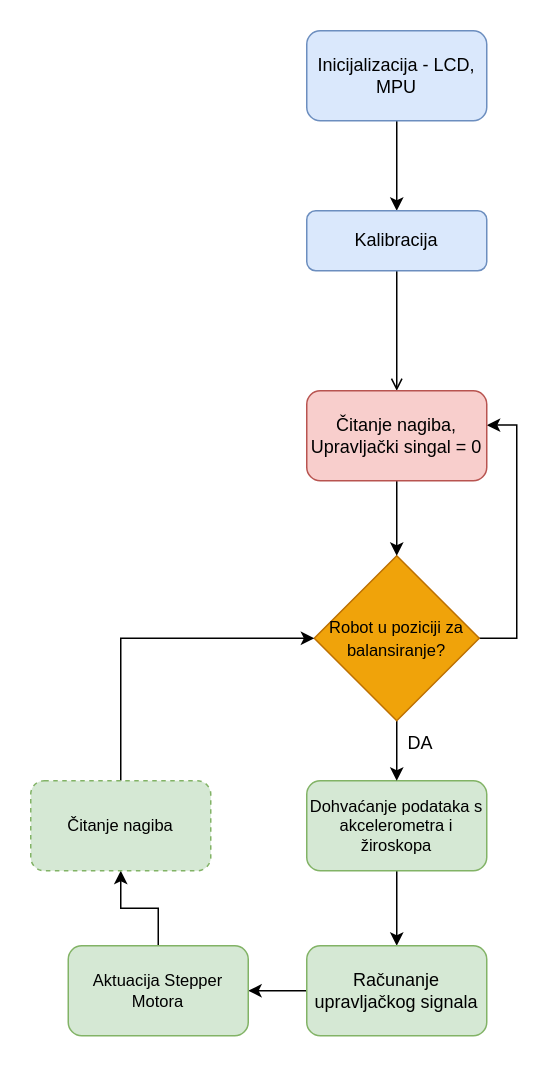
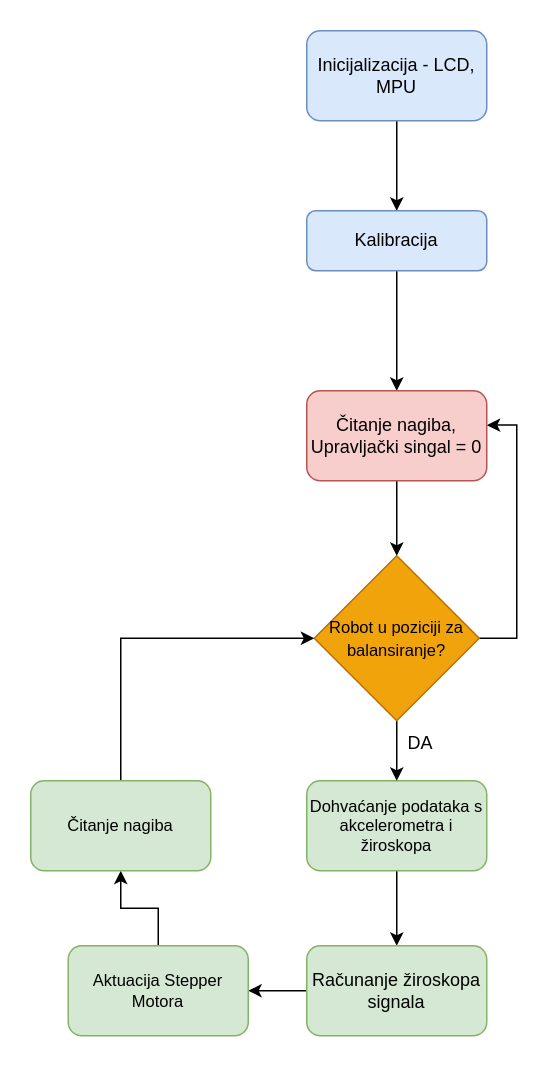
(397, 381) -> (397, 379)
(121, 826) -> (121, 826)
(397, 991) -> (397, 991)
